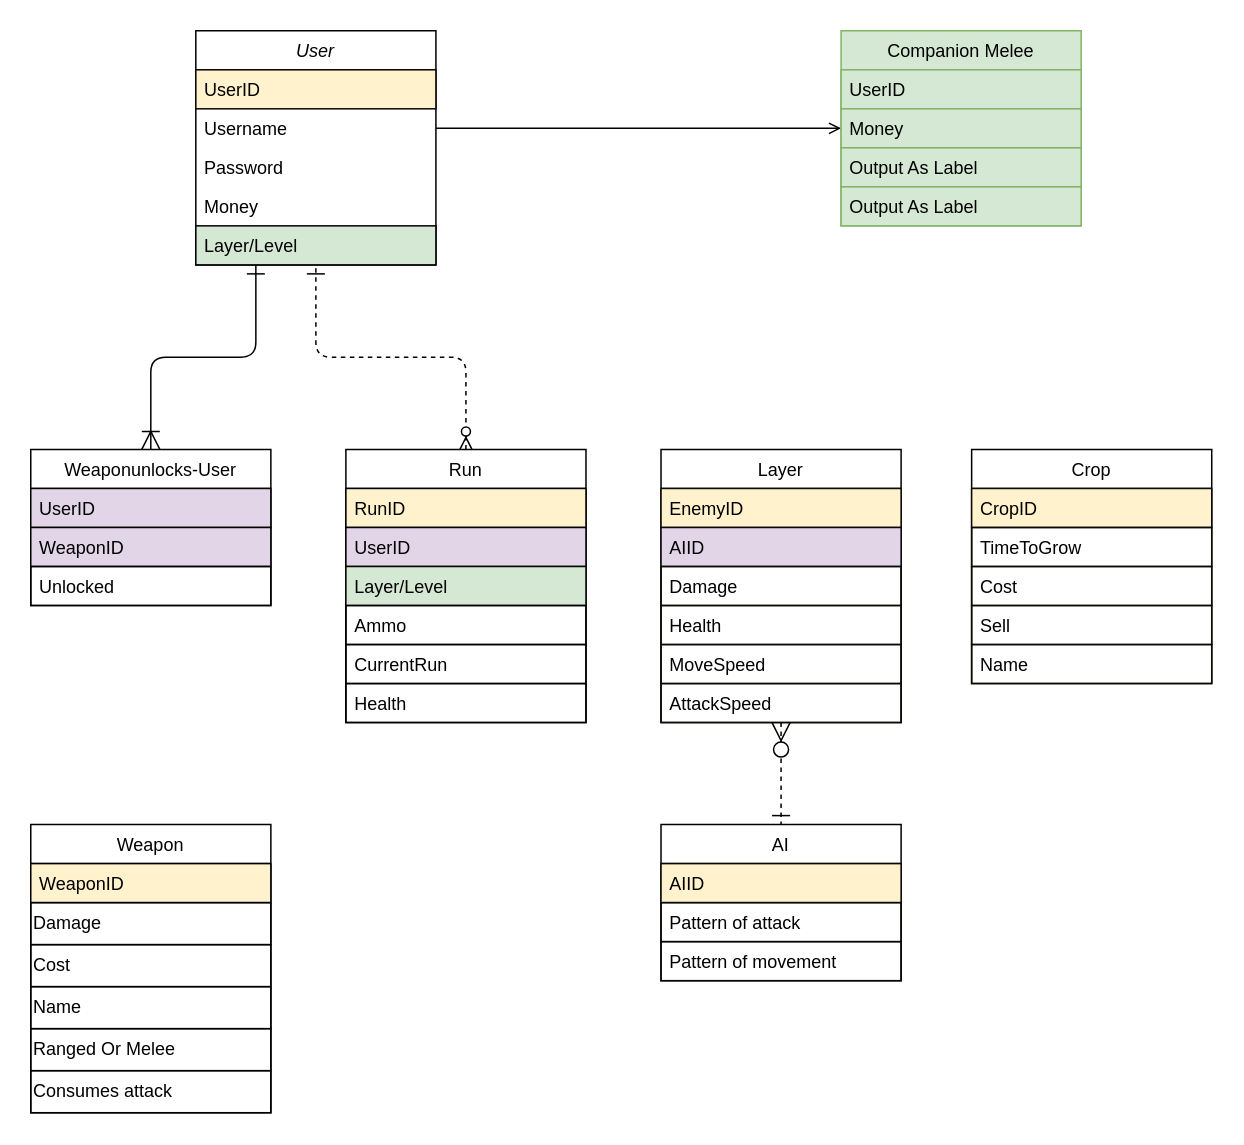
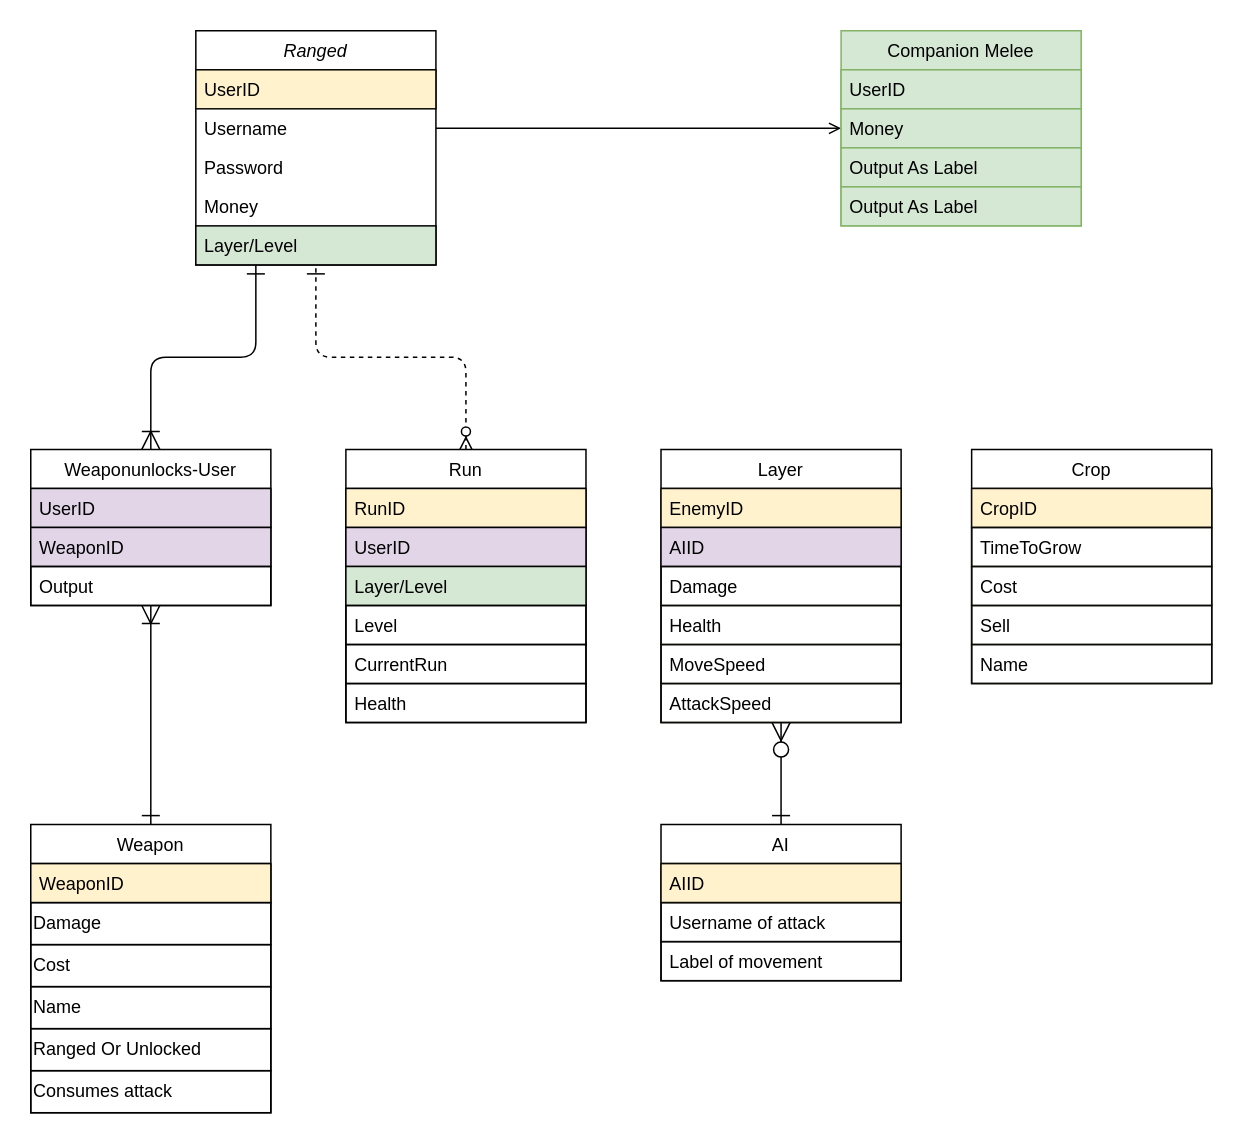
(315, 51) -> (315, 51)
(77, 587) -> (69, 587)
(374, 626) -> (377, 626)
none -> (151, 716)
(781, 791) -> (781, 791)
(750, 923) -> (755, 923)
(760, 962) -> (748, 962)
(102, 1049) -> (117, 1049)
